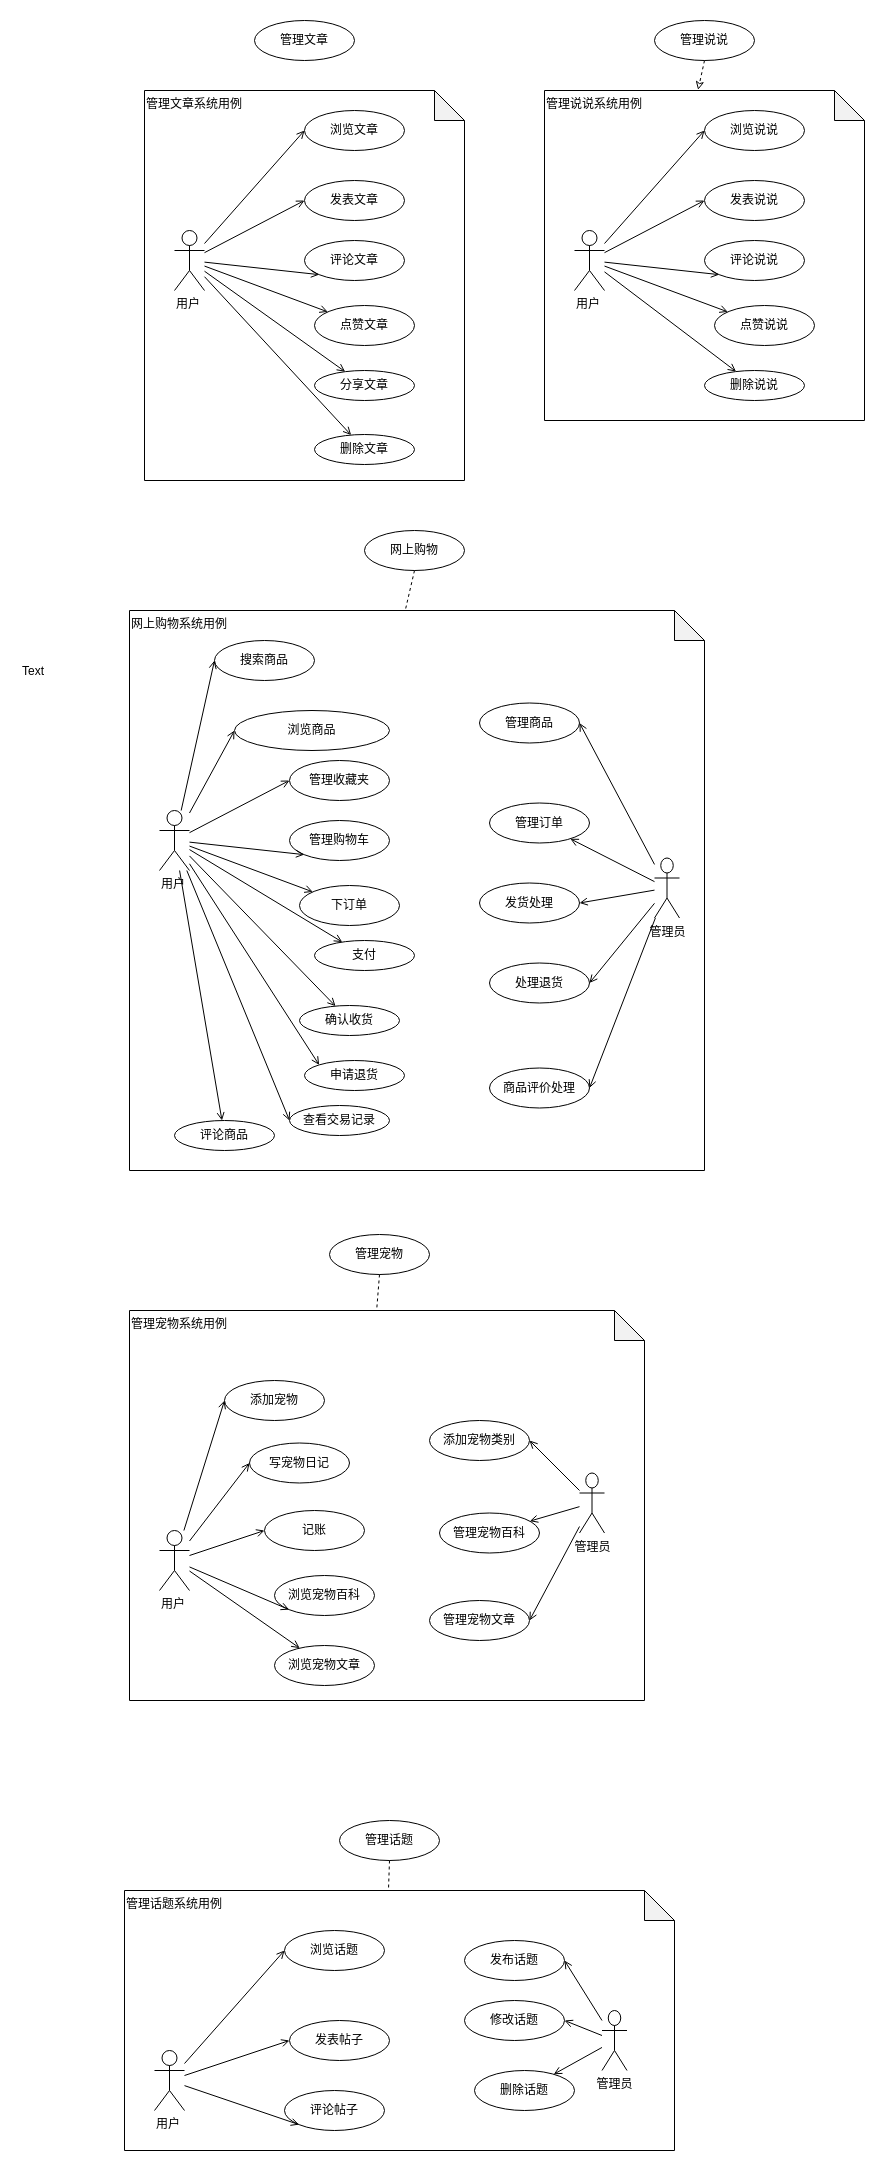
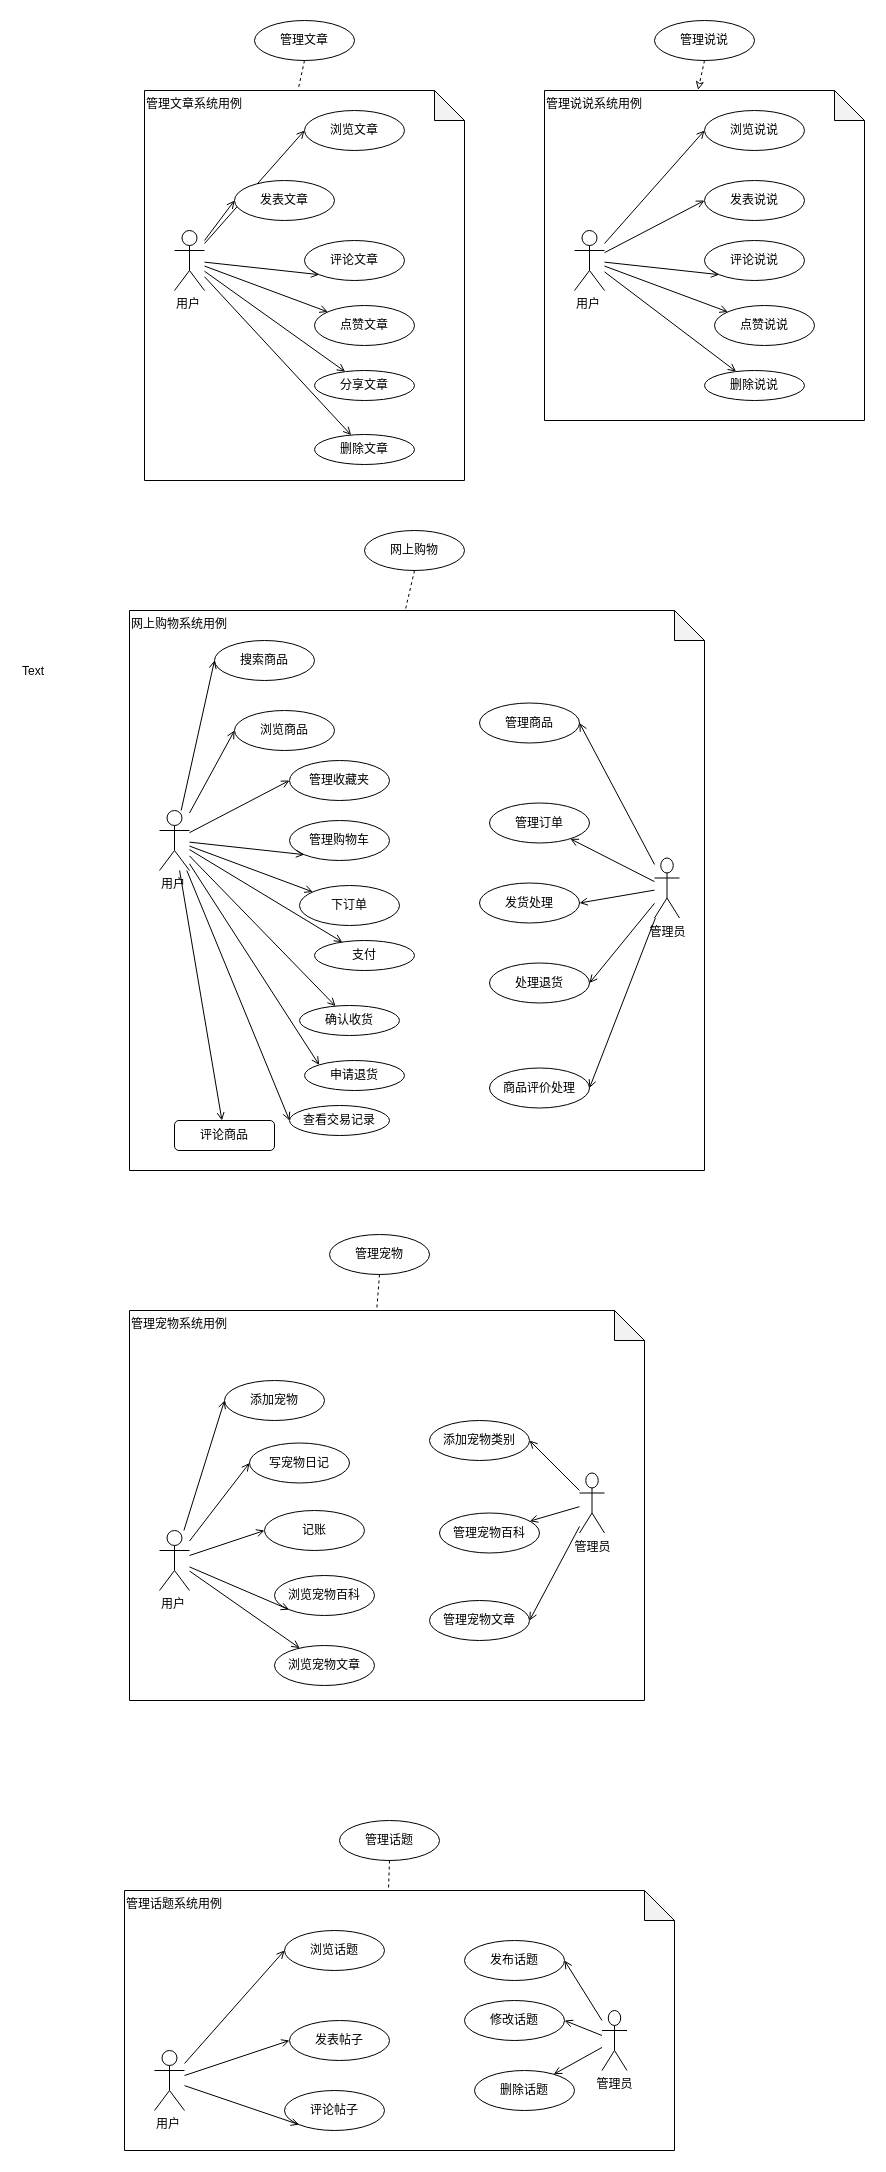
none -> (302, 74)
(355, 201) -> (285, 201)
(312, 731) -> (285, 731)
(225, 1136) -> (225, 1136)
